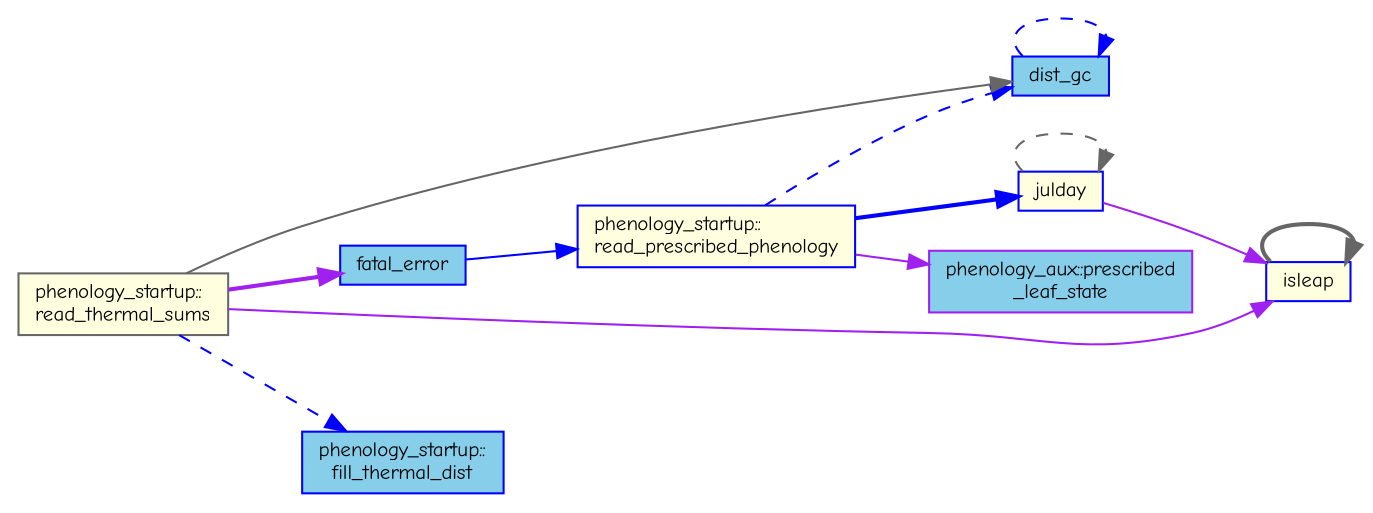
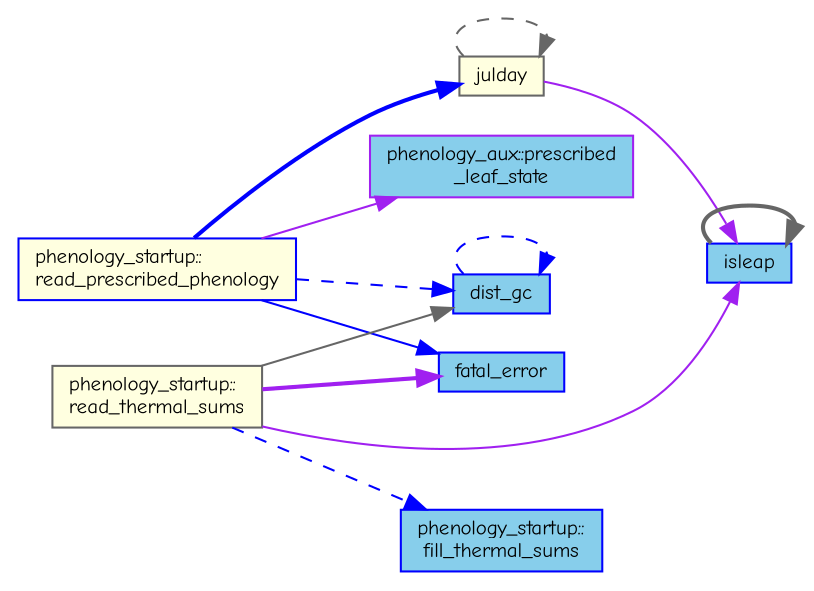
(1061, 191) -> (502, 76)
(511, 255) -> (340, 324)
(1308, 282) -> (749, 263)
(403, 462) -> (502, 541)
